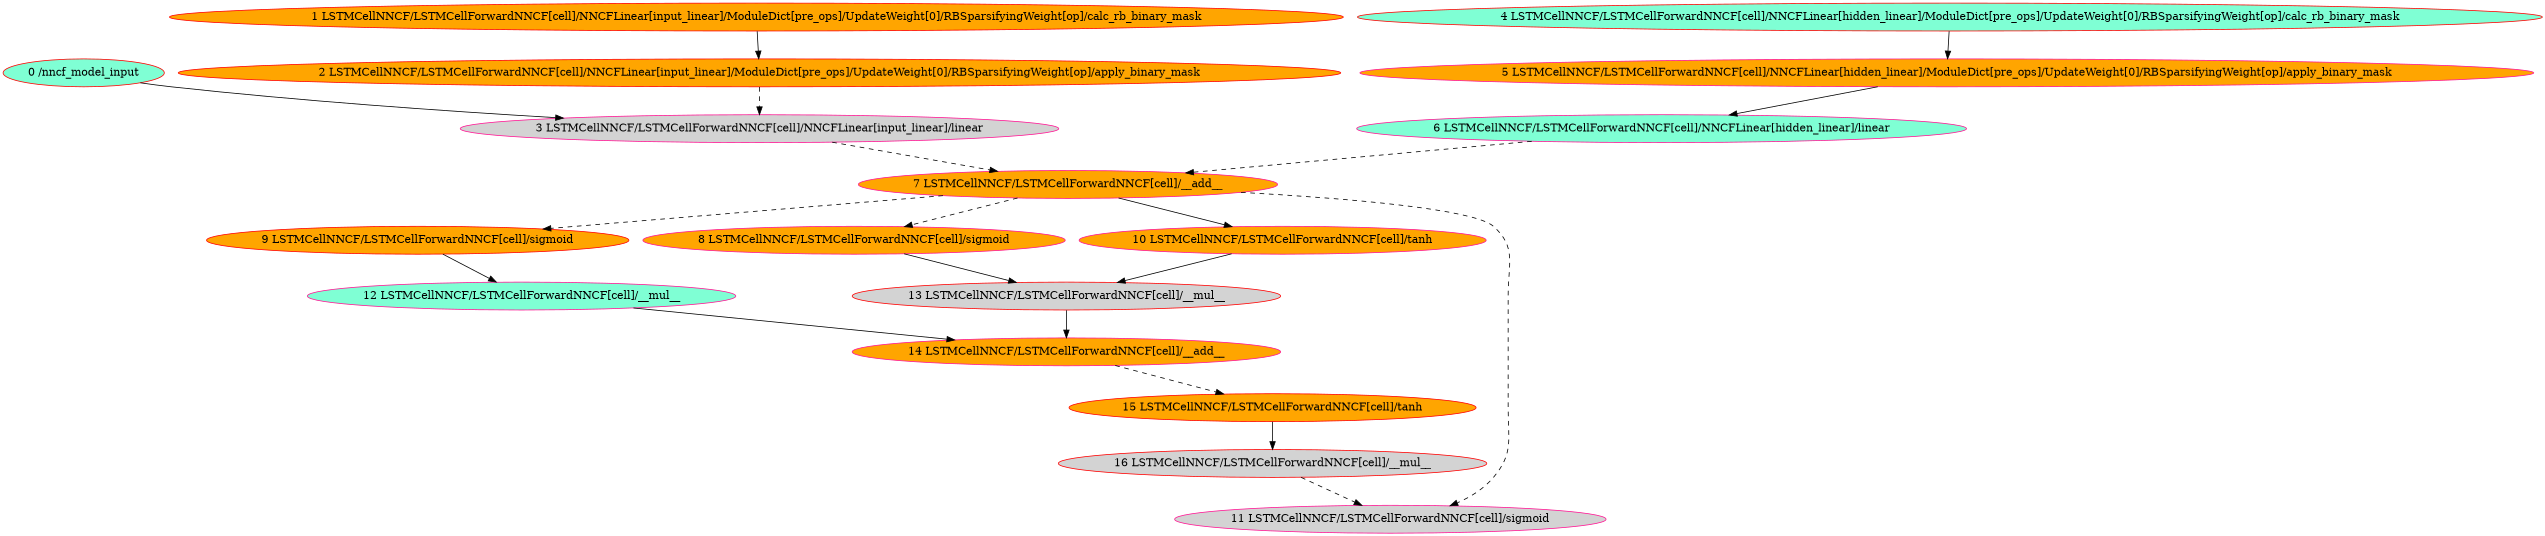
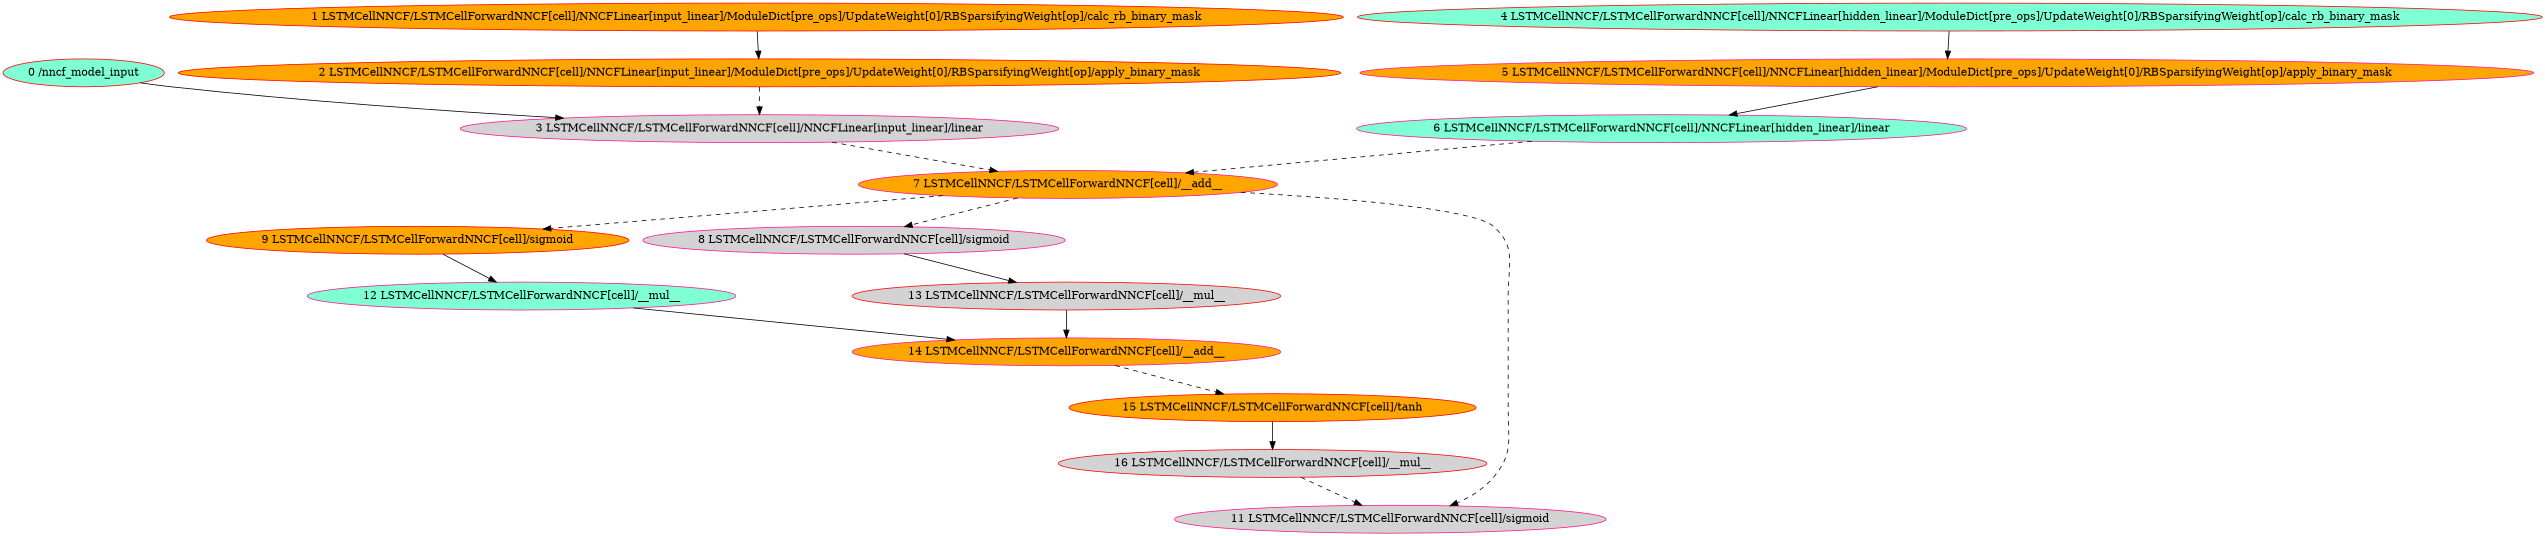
(854, 240) -> (854, 240)
(1283, 240) -> none
